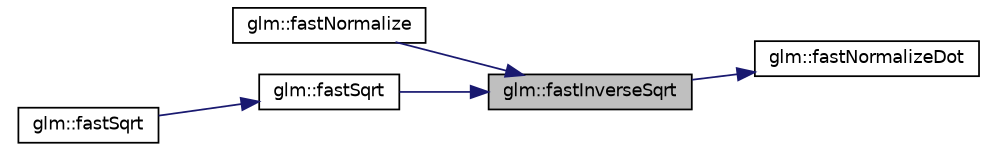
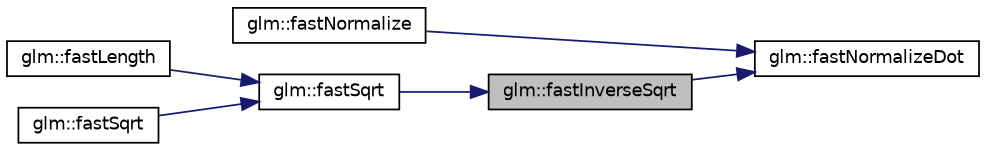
(451, 56) -> (581, 41)
none -> (88, 59)
